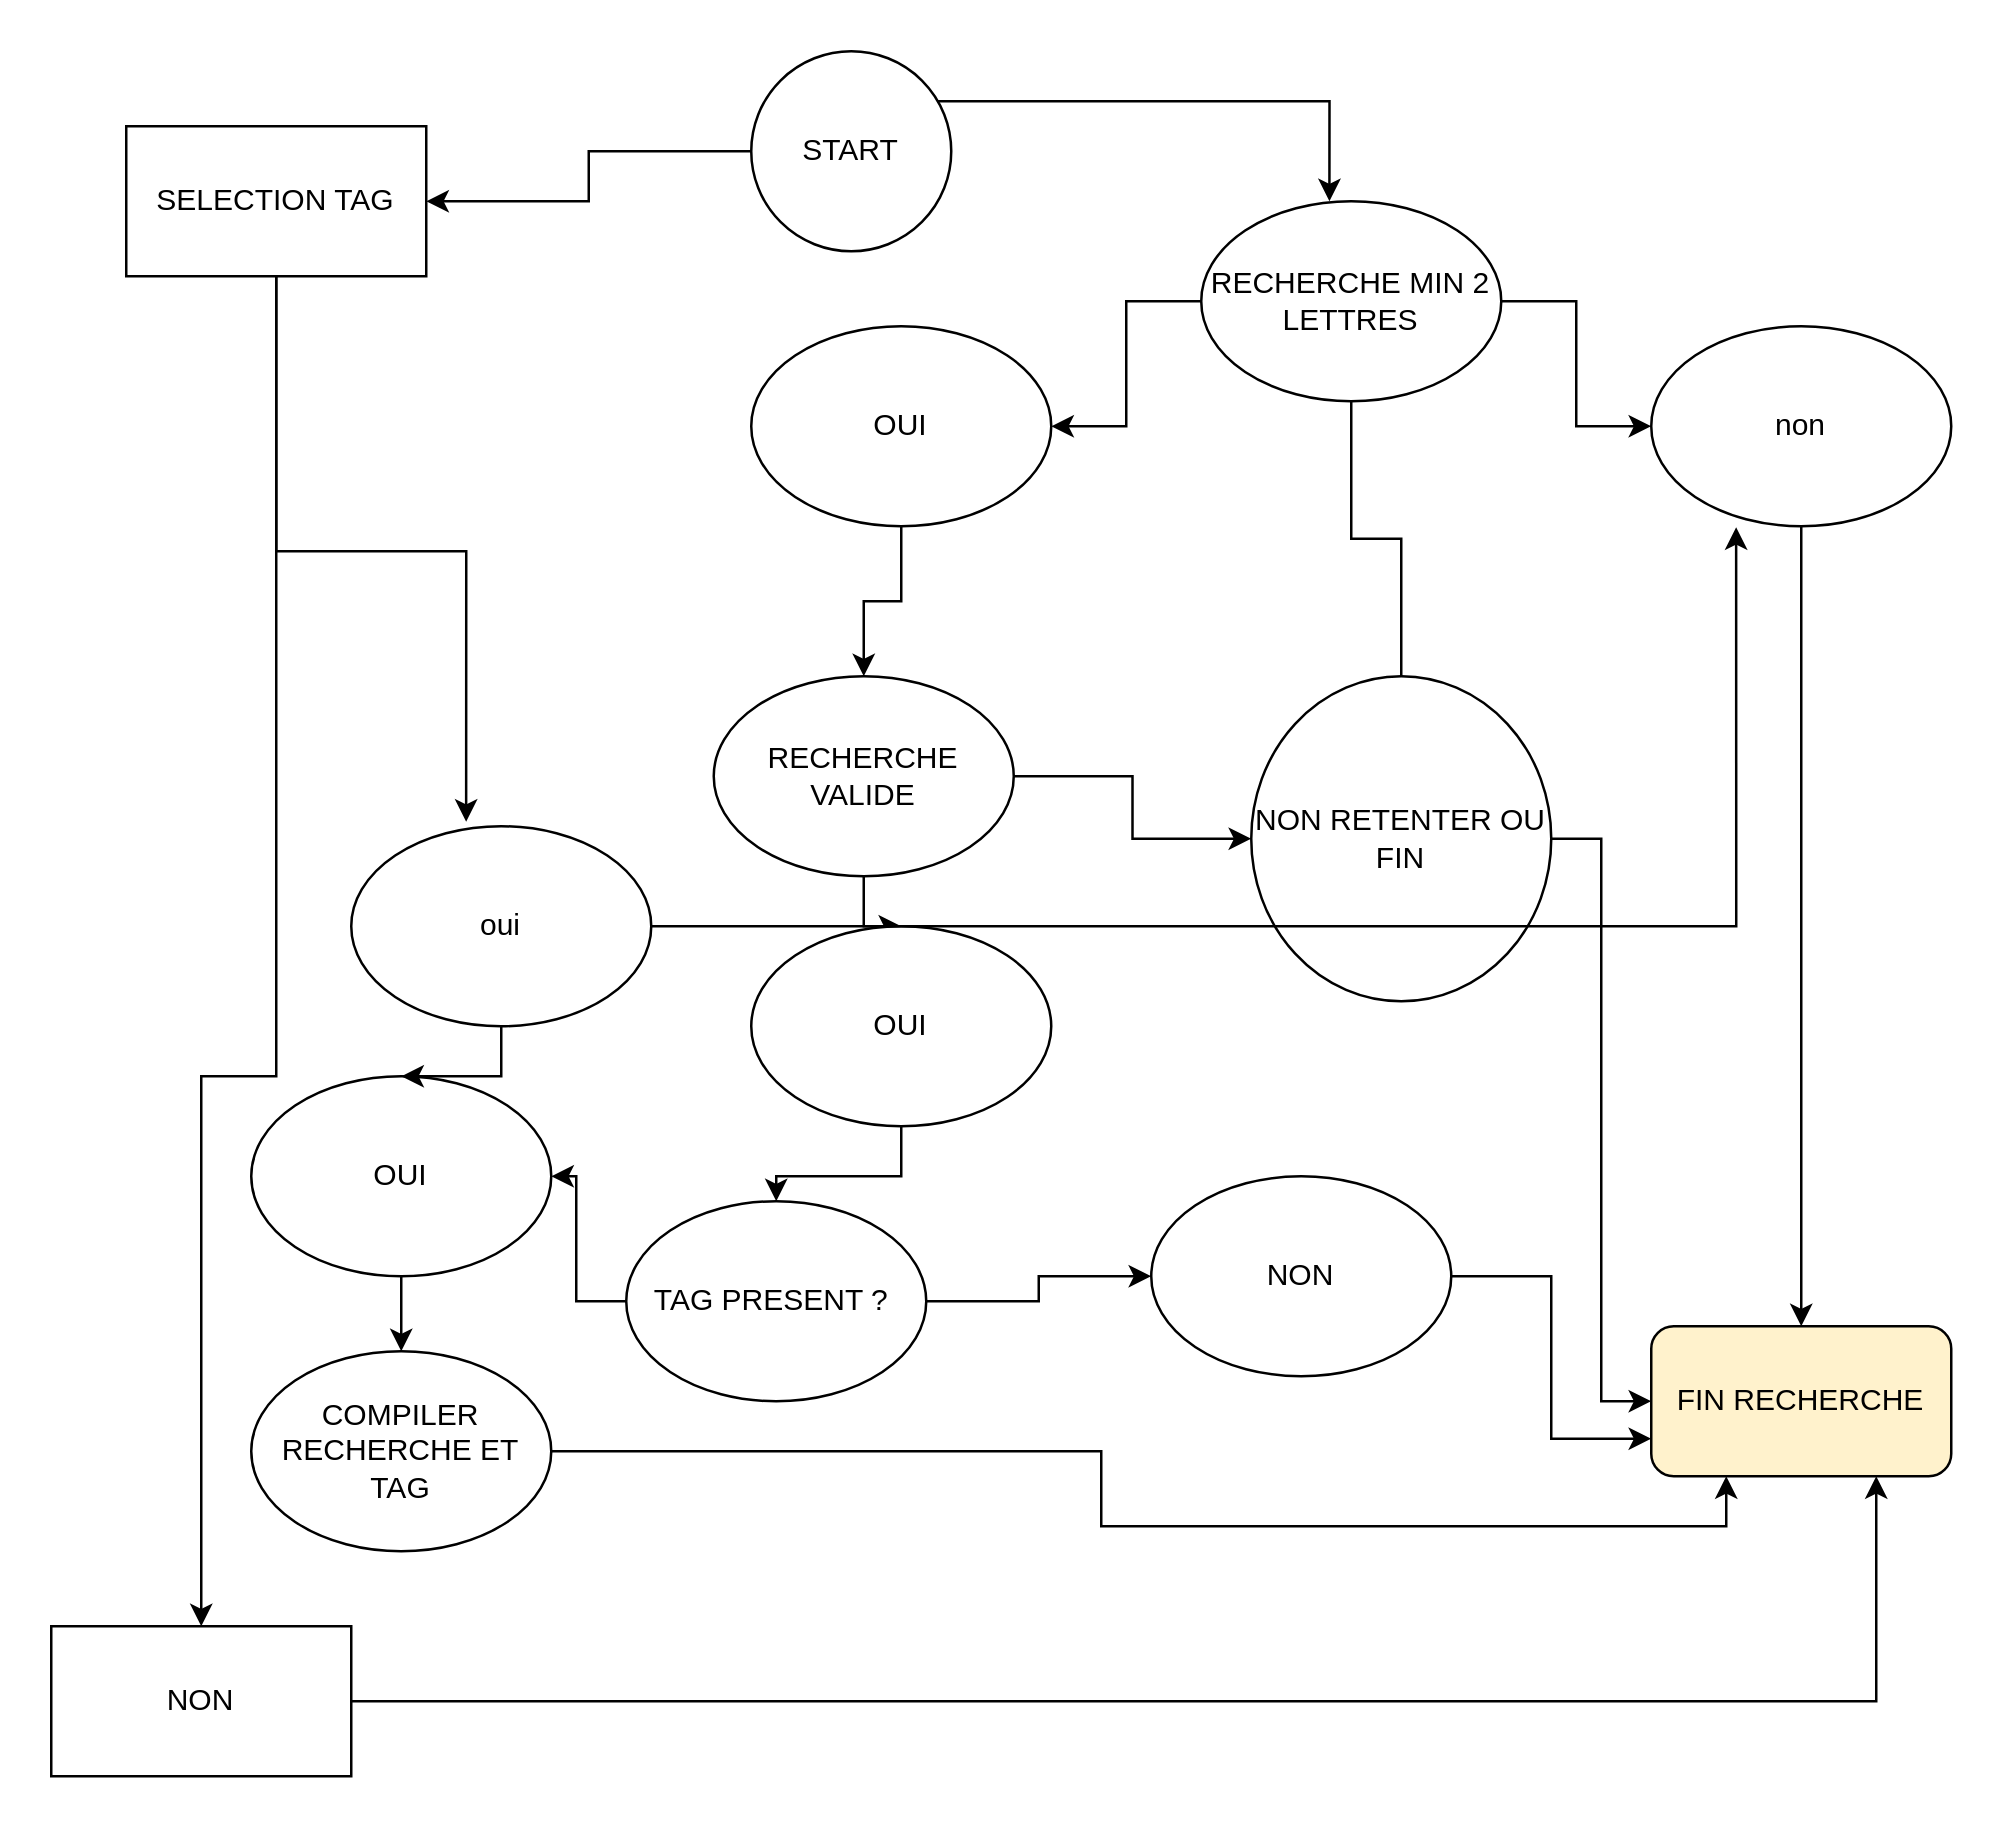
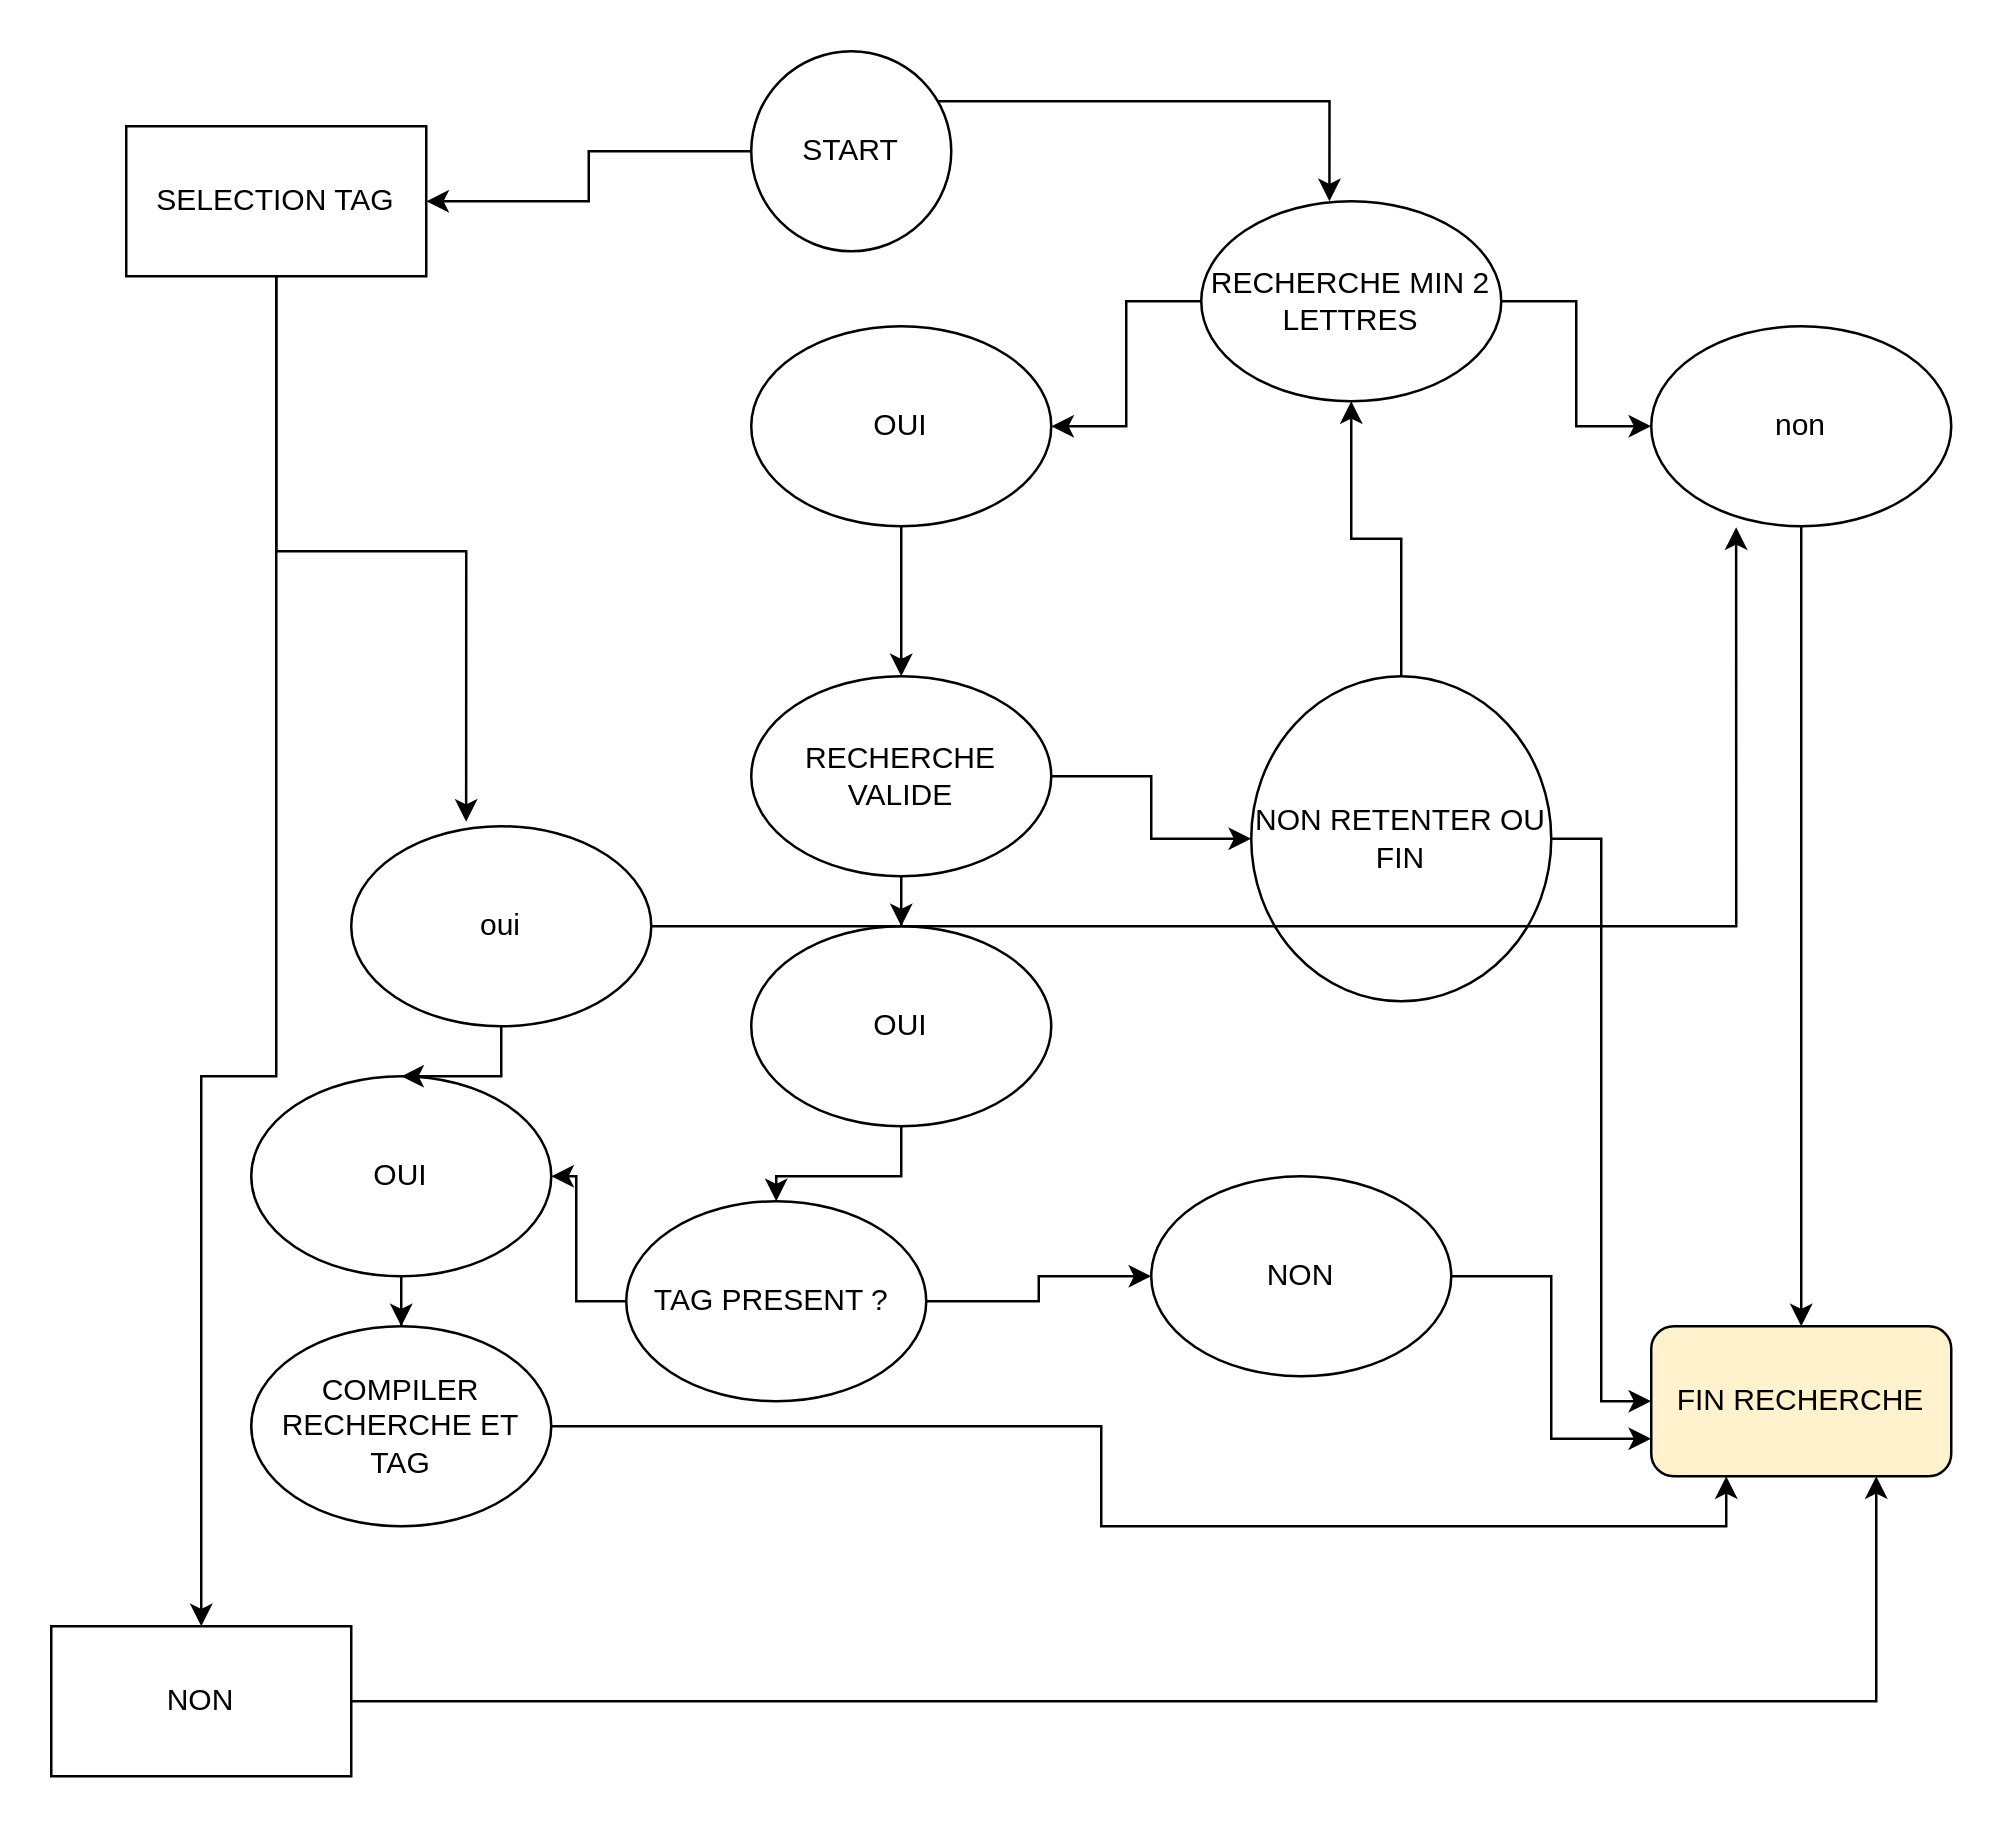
(1351, 412) -> (1351, 419)
(864, 776) -> (901, 776)
(401, 1451) -> (401, 1426)
